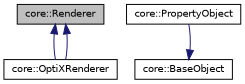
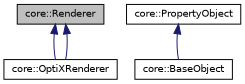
(190, 37) -> (177, 47)
